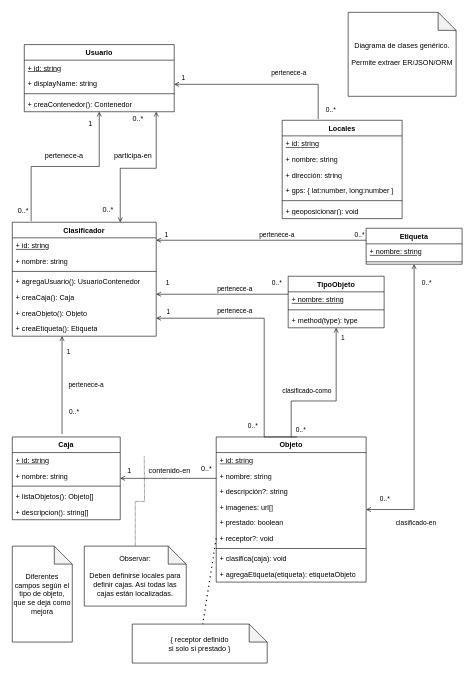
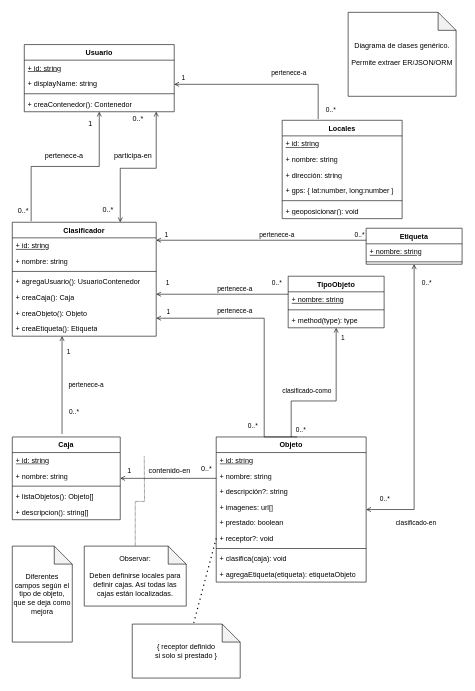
(200, 644) -> (186, 651)
